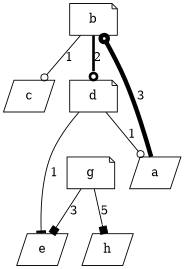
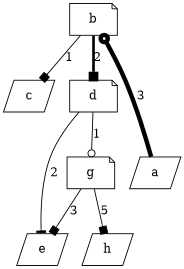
(94, 53) -> (94, 53)
(64, 55) -> (64, 55)
(122, 132) -> (92, 131)
(55, 173) -> (55, 173)
